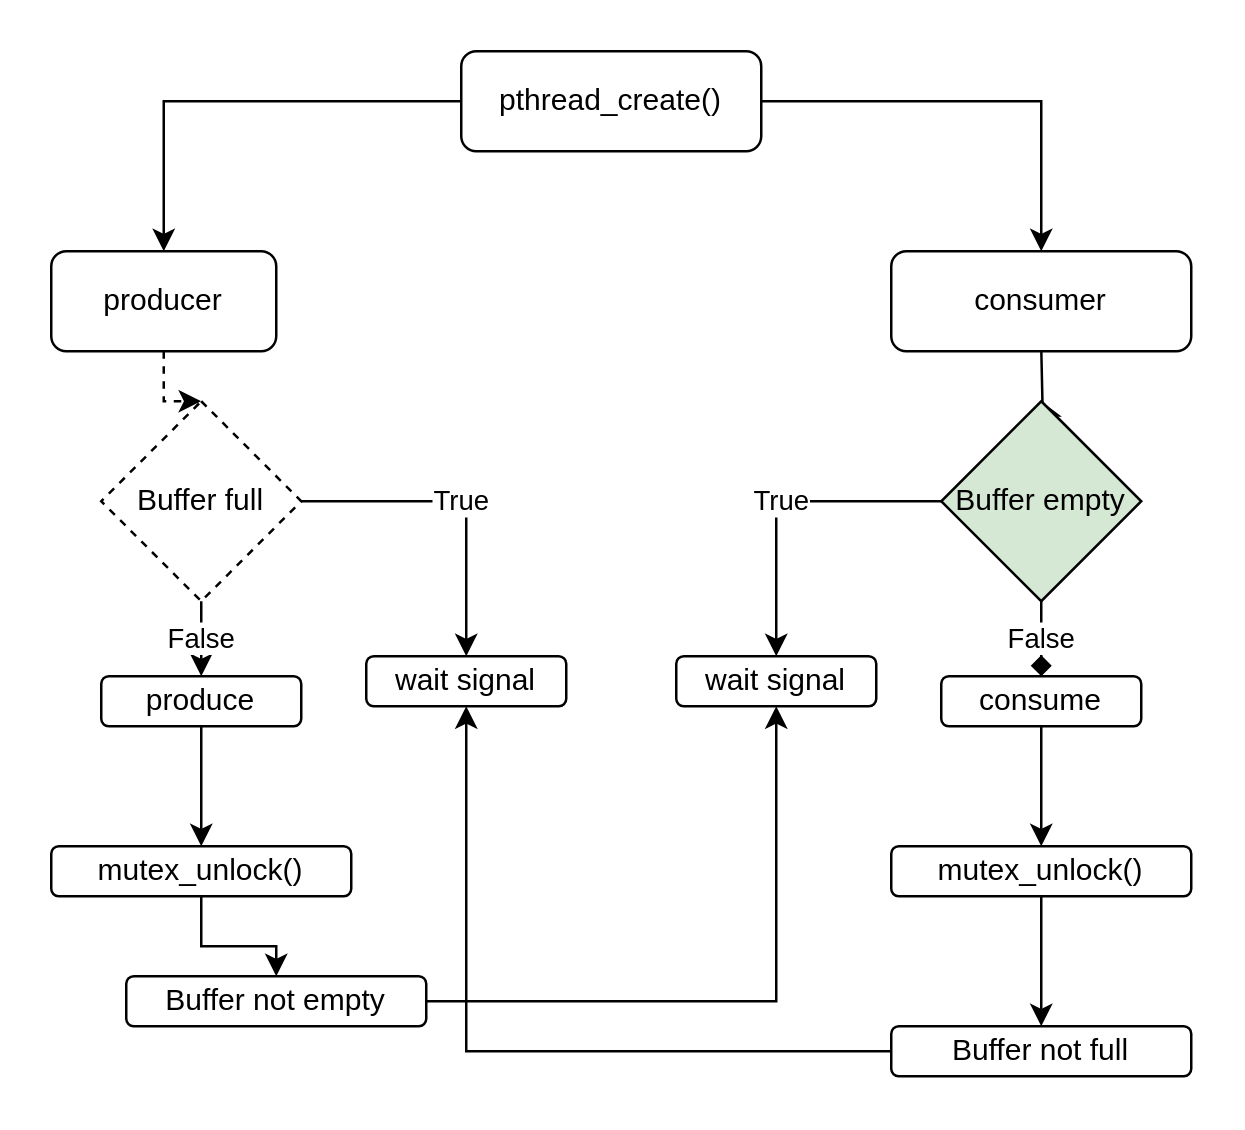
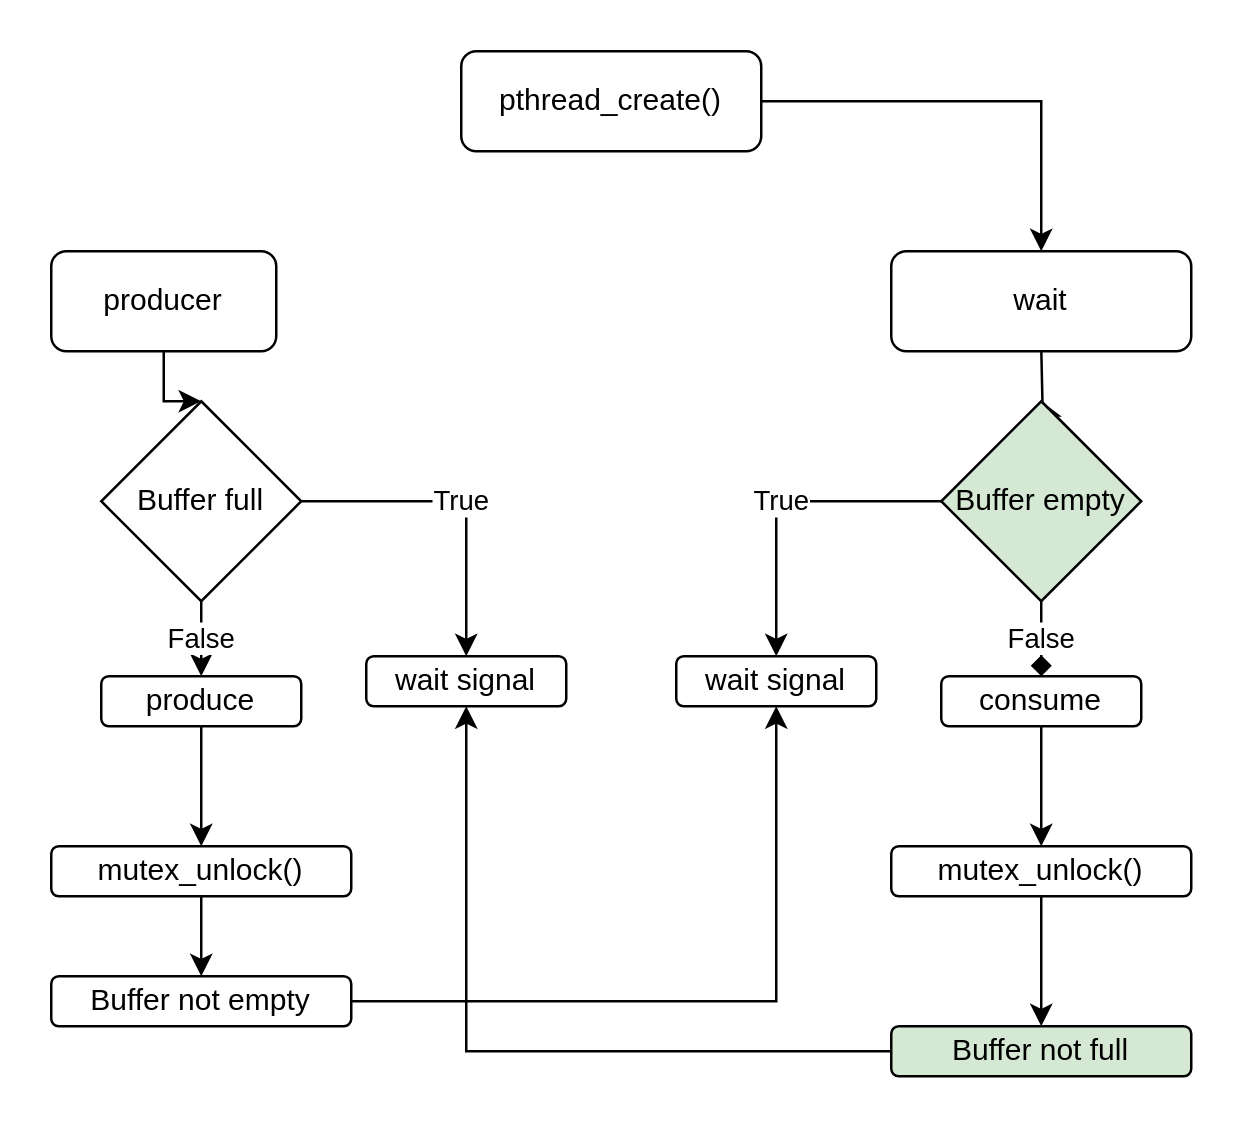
(246, 101) -> none
(1041, 301) -> (1041, 301)
(164, 389) -> (164, 389)
(201, 501) -> (201, 501)
(276, 1001) -> (201, 1001)
(1041, 1051) -> (1041, 1051)
